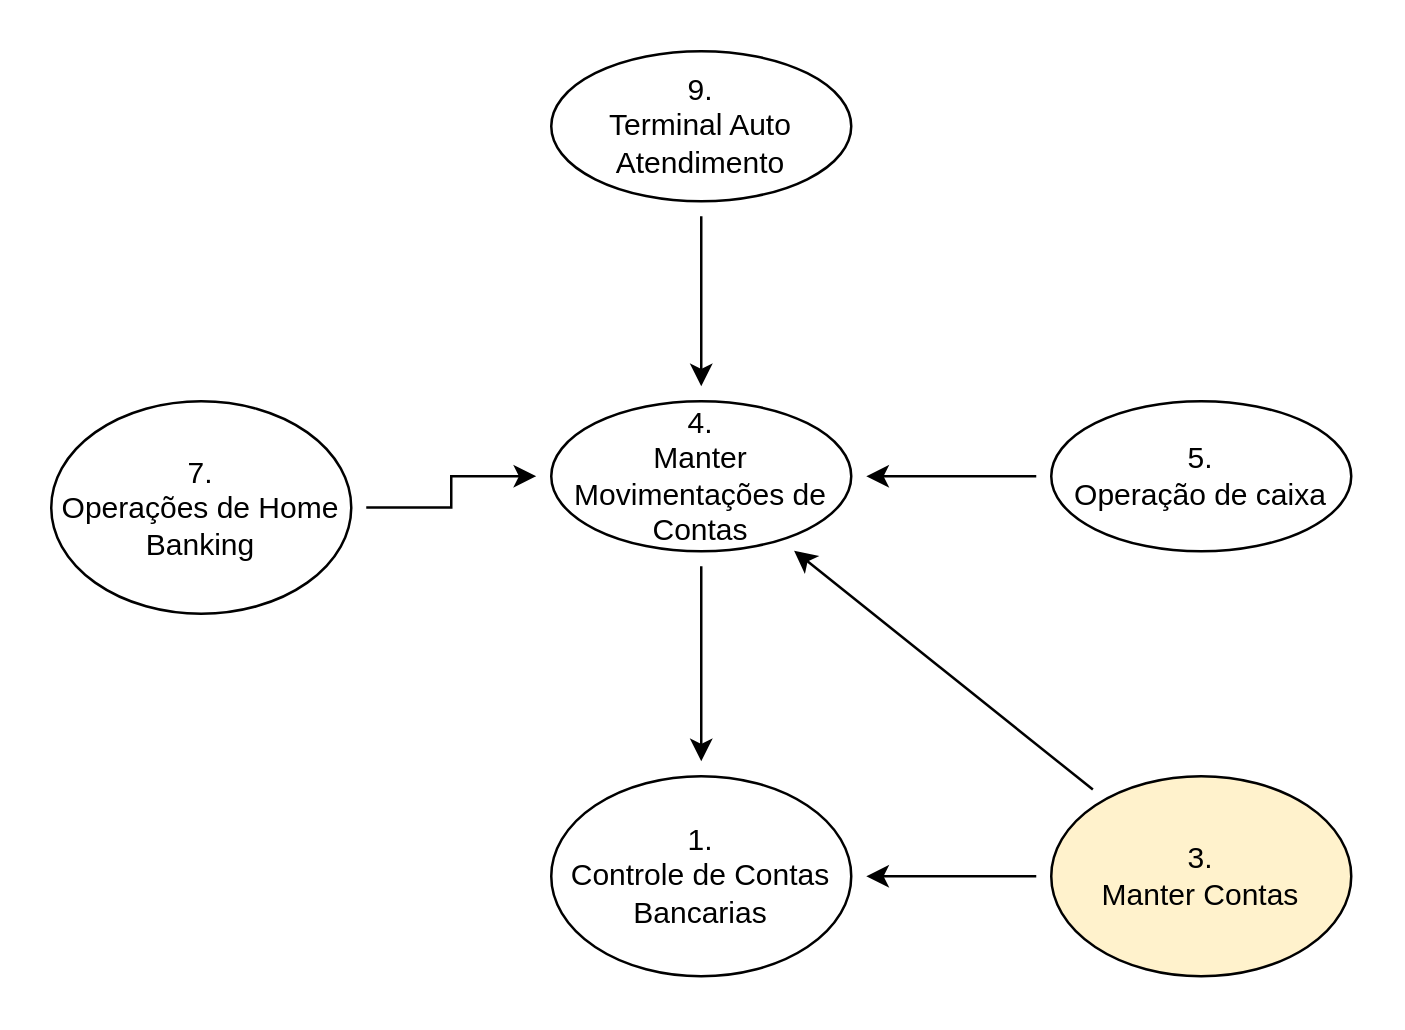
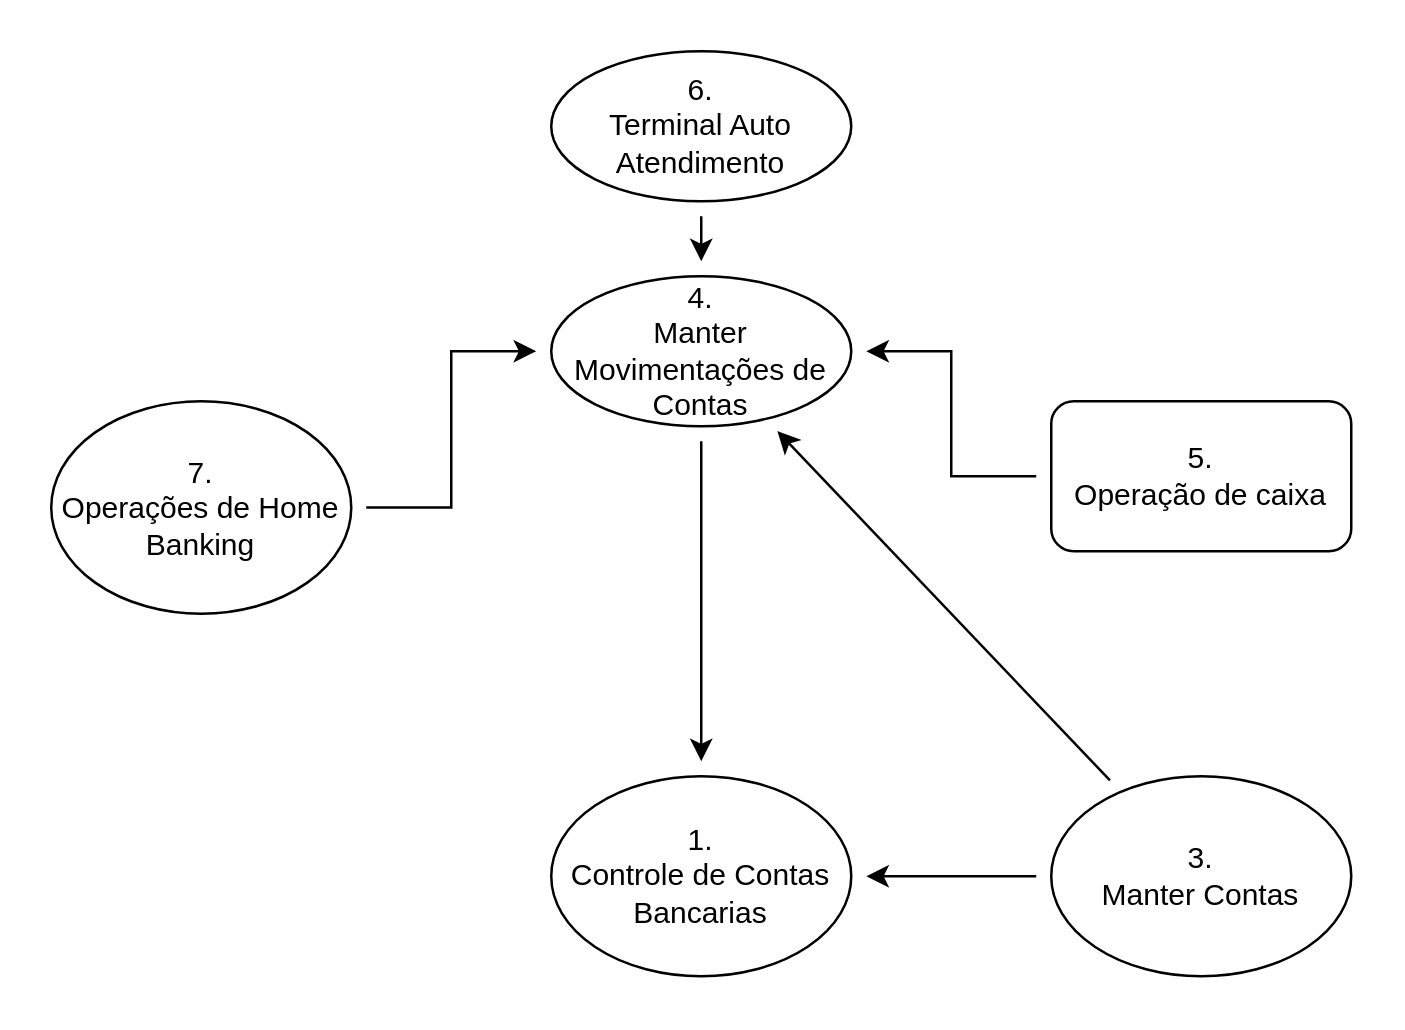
(701, 126) -> (701, 126)
(701, 476) -> (701, 351)
(1201, 476) -> (1201, 476)
(1201, 876) -> (1201, 876)
